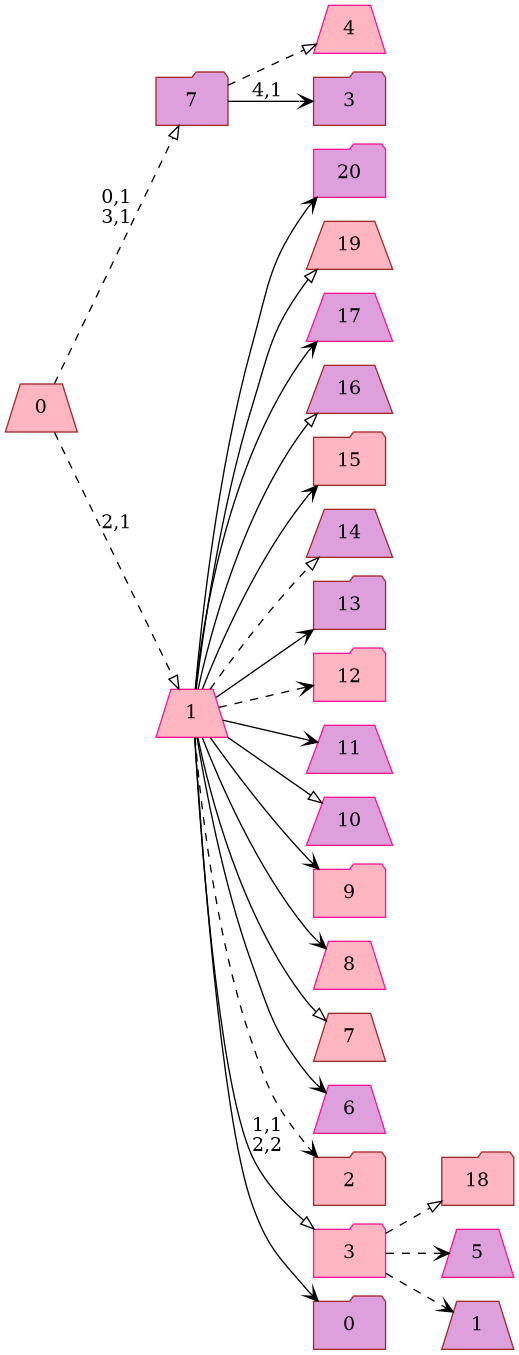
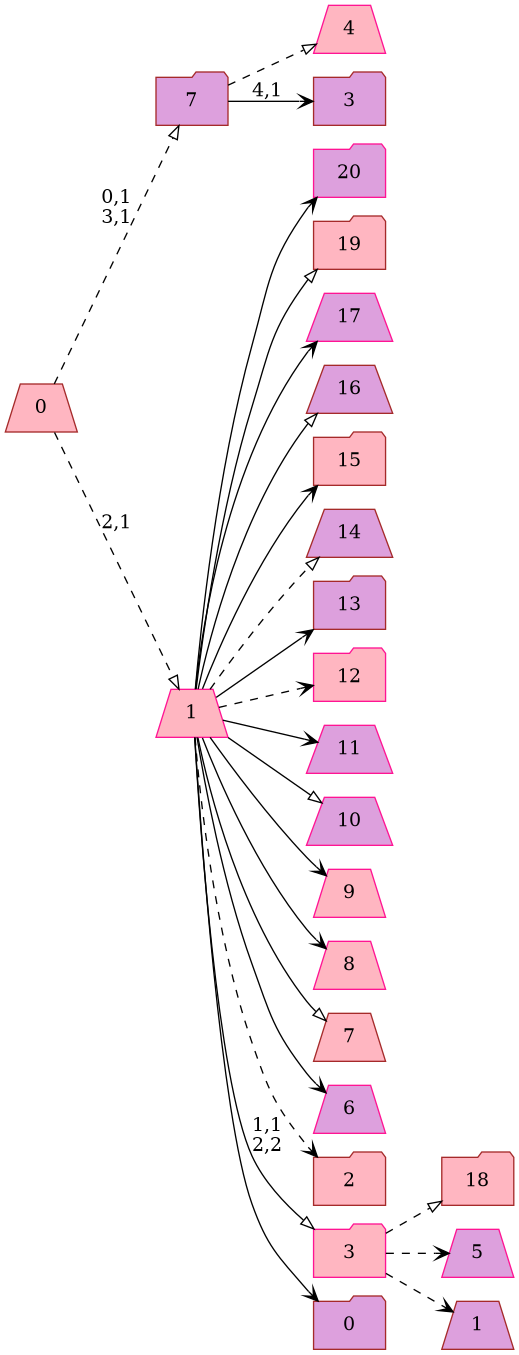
(350, 245) -> (350, 245)
(350, 893) -> (350, 893)
